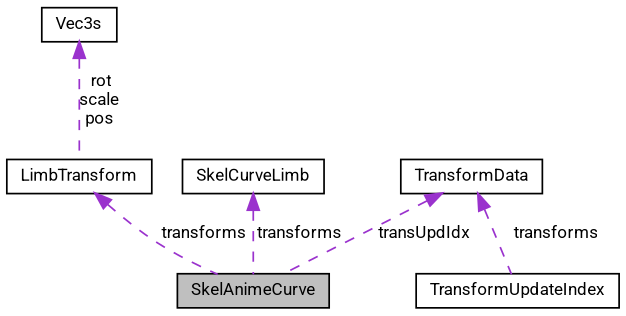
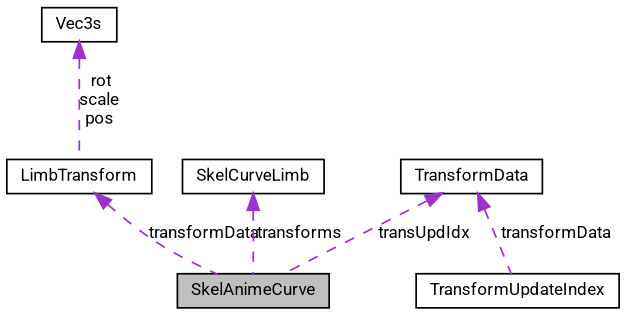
(202, 234) -> (202, 234)
(554, 234) -> (554, 234)
